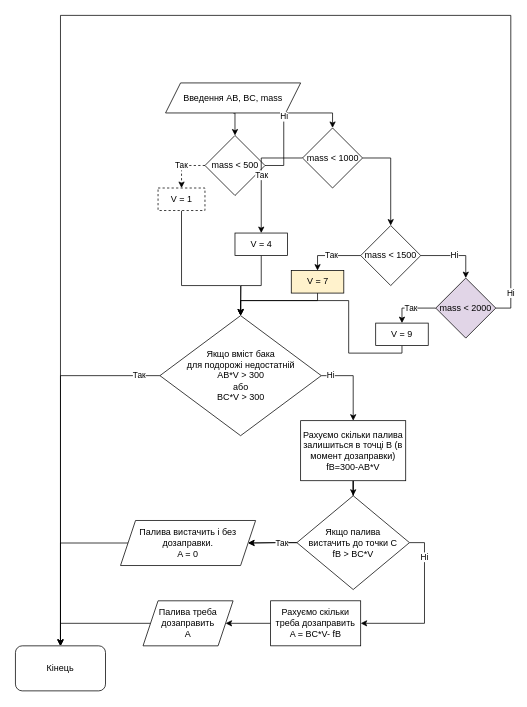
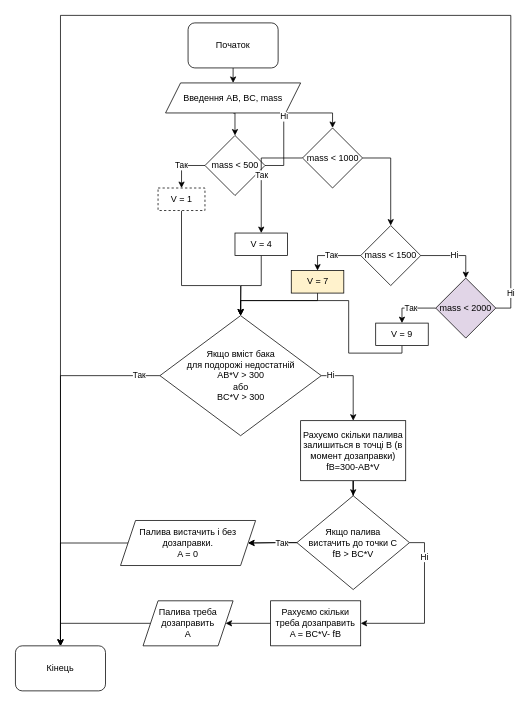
none -> (233, 45)
none -> (233, 75)
(196, 165) -> (196, 165)
